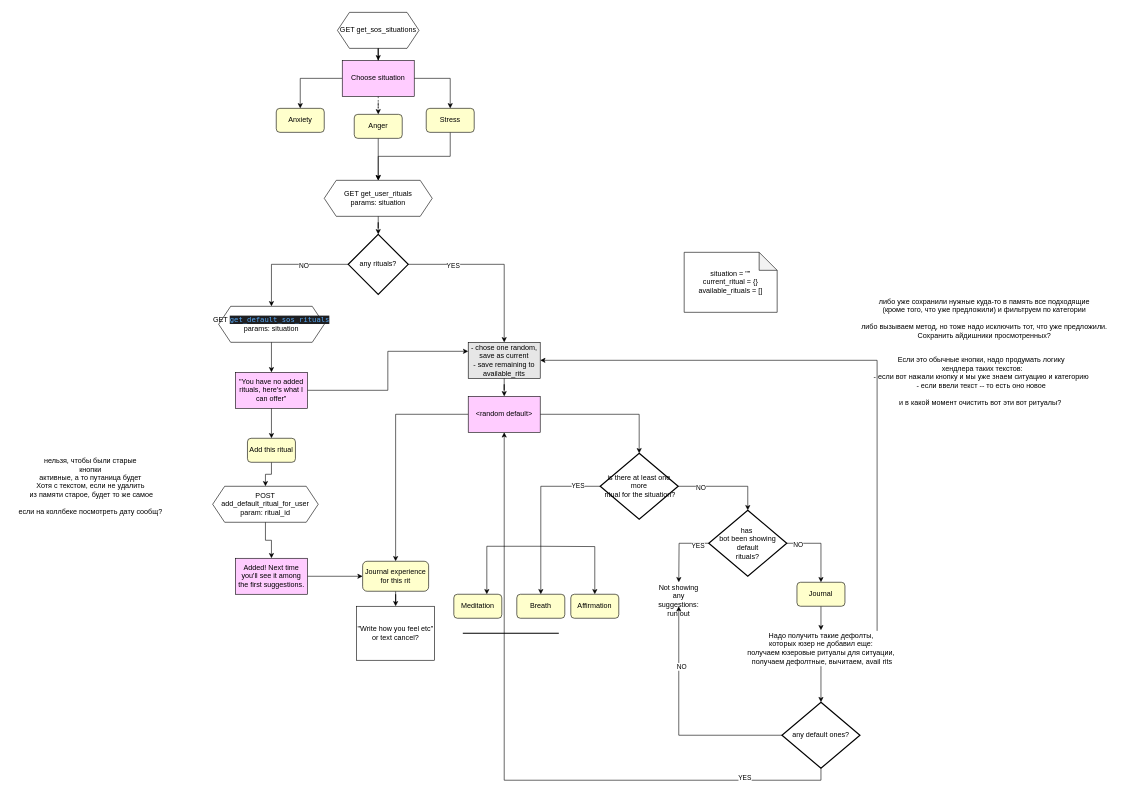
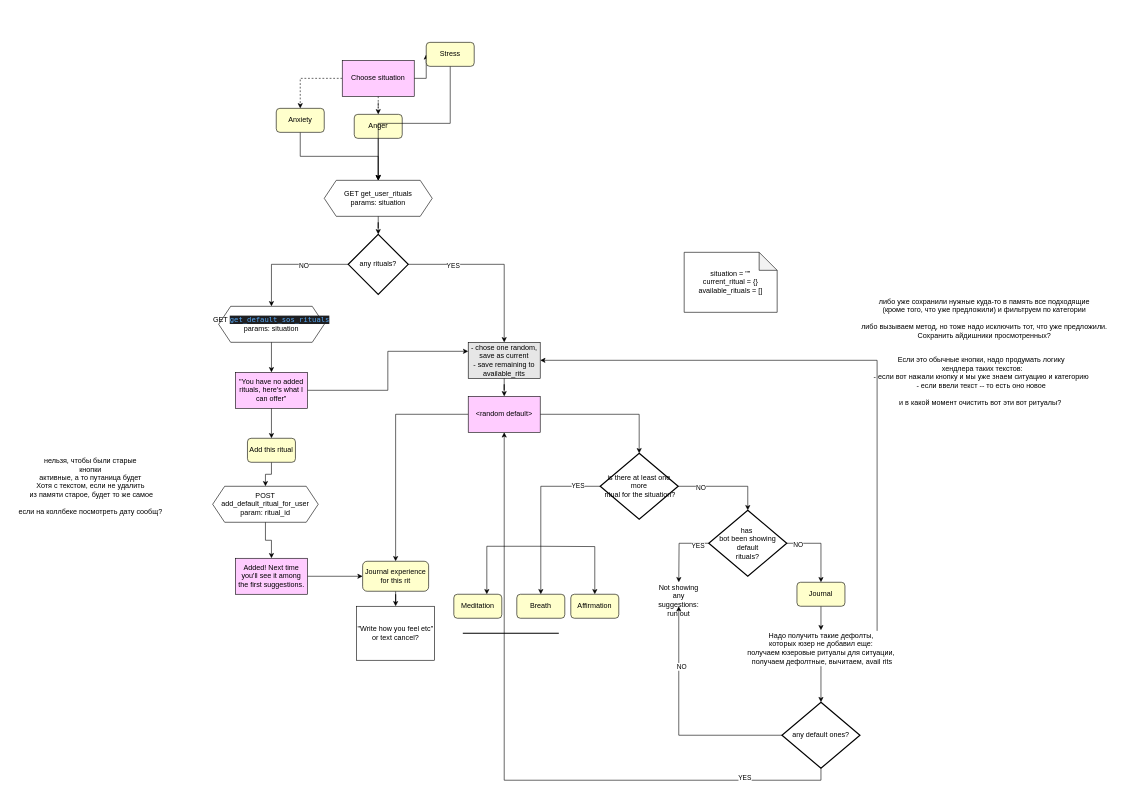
(378, 30) -> none
(378, 55) -> none
(308, 78) -> (308, 78)
(450, 120) -> (450, 54)
none -> (326, 156)
